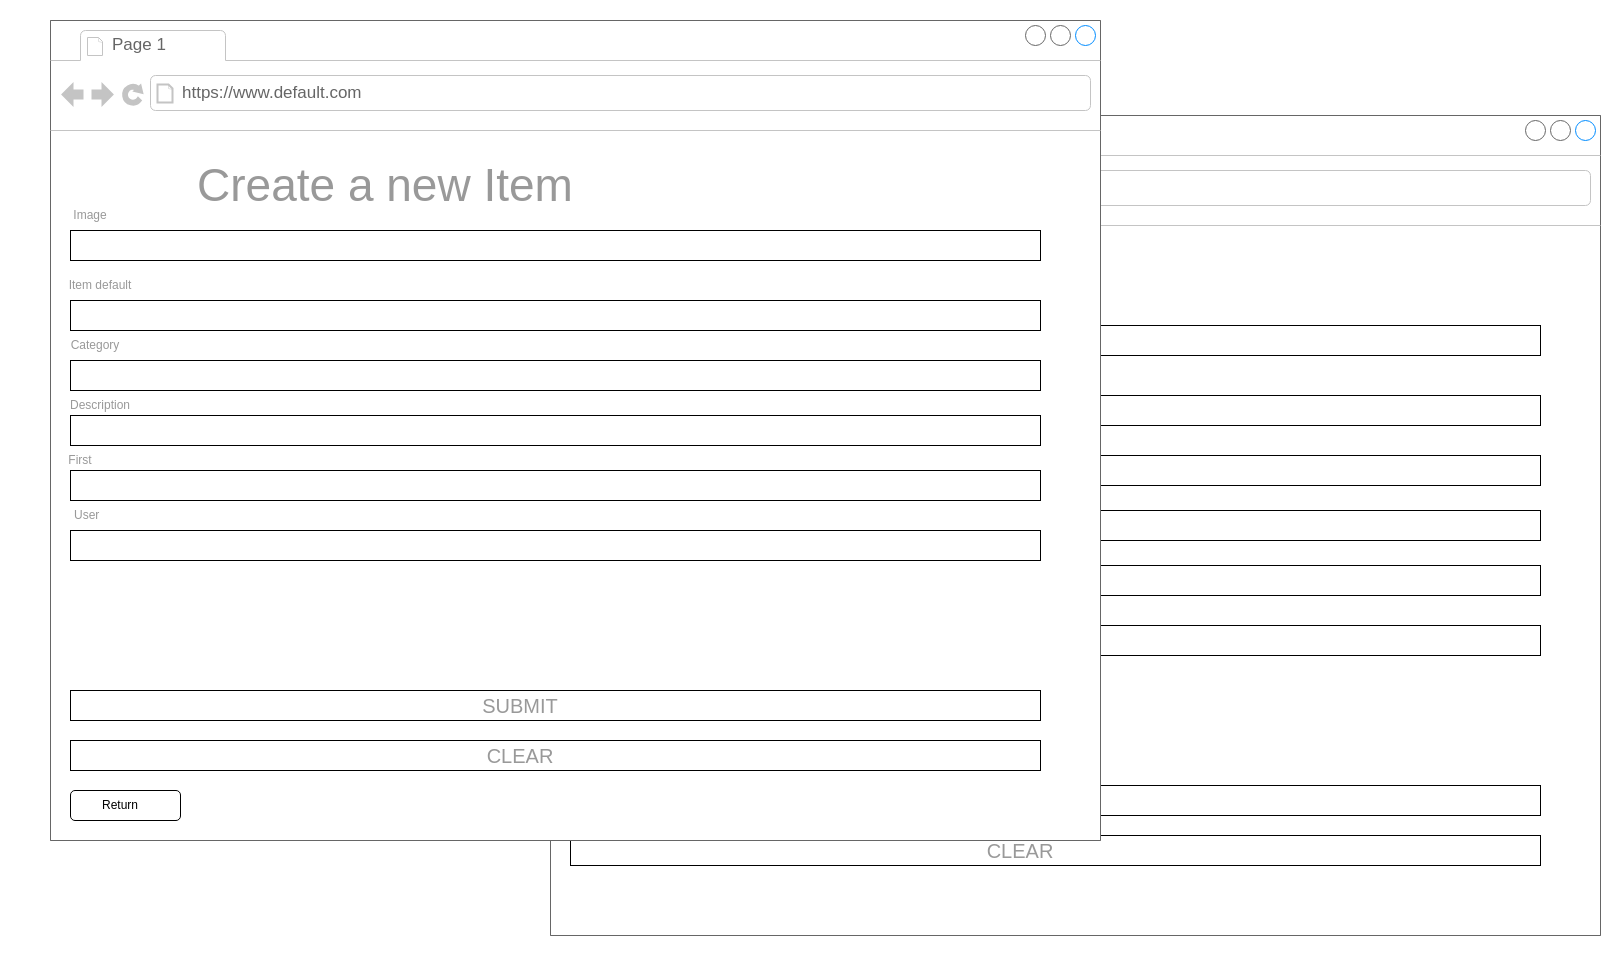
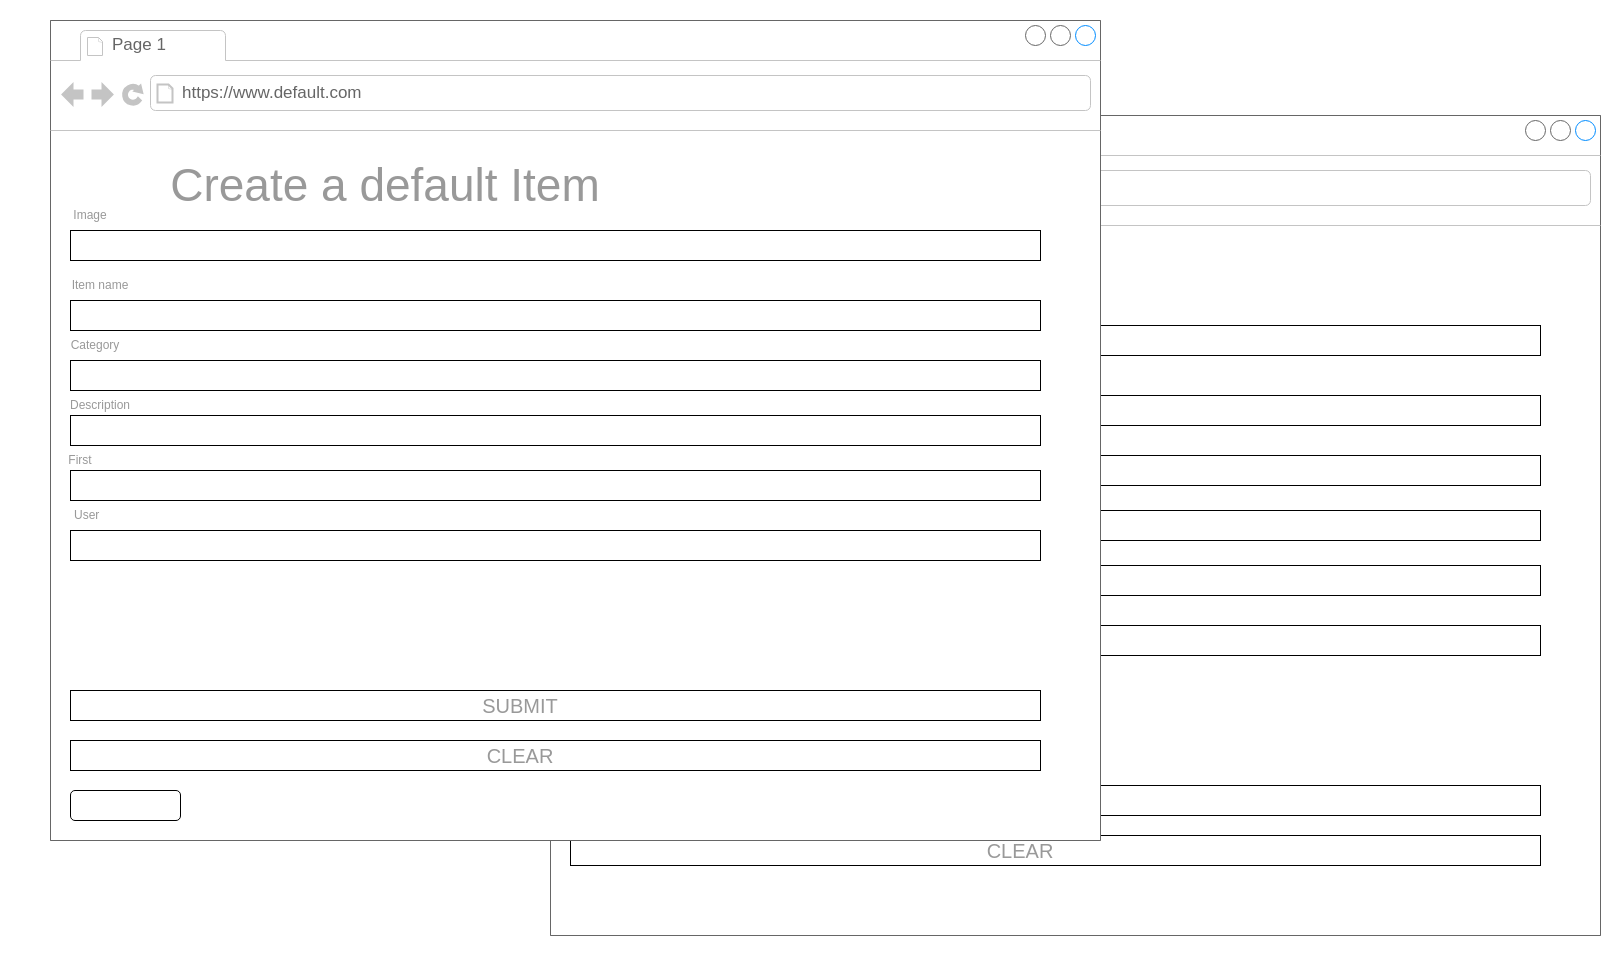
(386, 186) -> (386, 186)
(101, 286) -> (101, 286)
(121, 806) -> none
